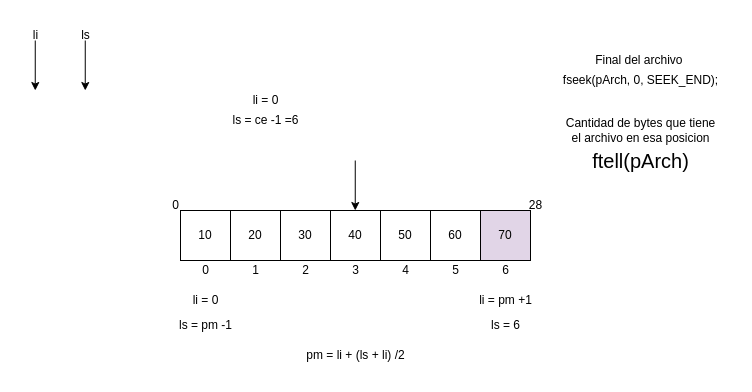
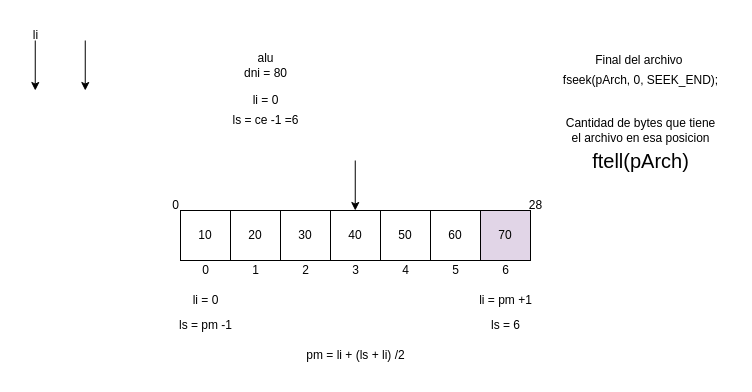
(86, 36) -> none
none -> (266, 66)
